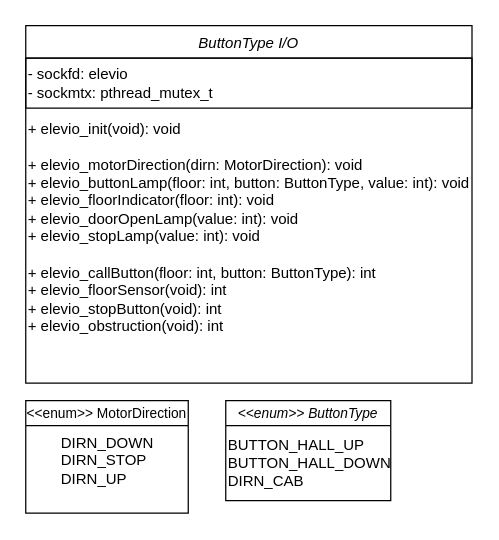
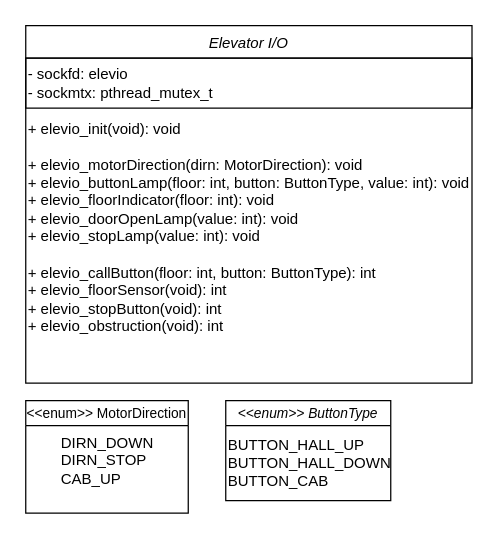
(248, 43) -> (248, 43)
(295, 463) -> (295, 463)
(108, 469) -> (108, 469)
